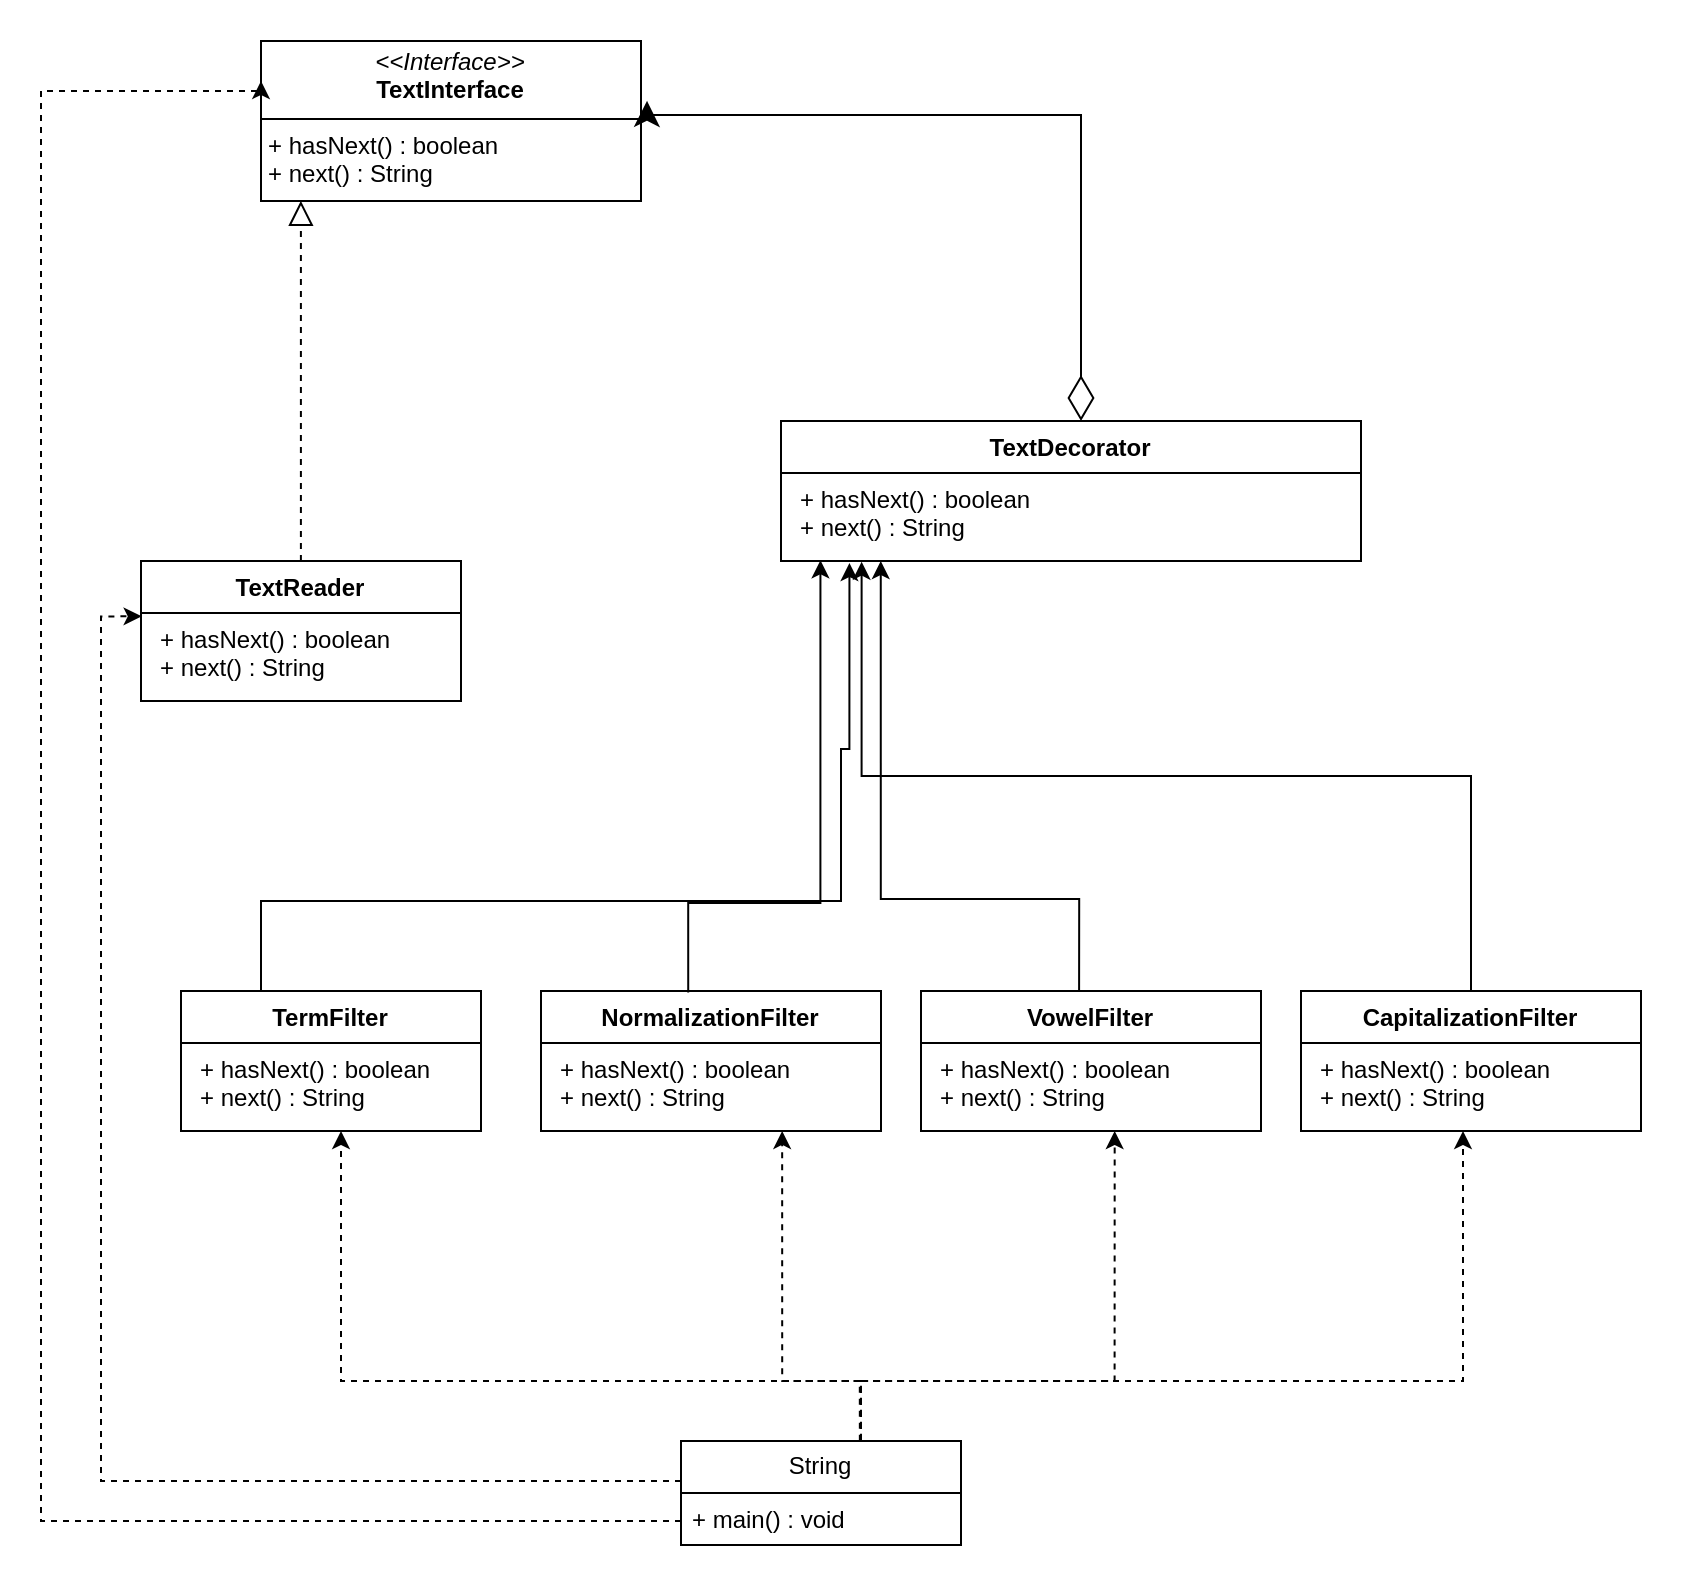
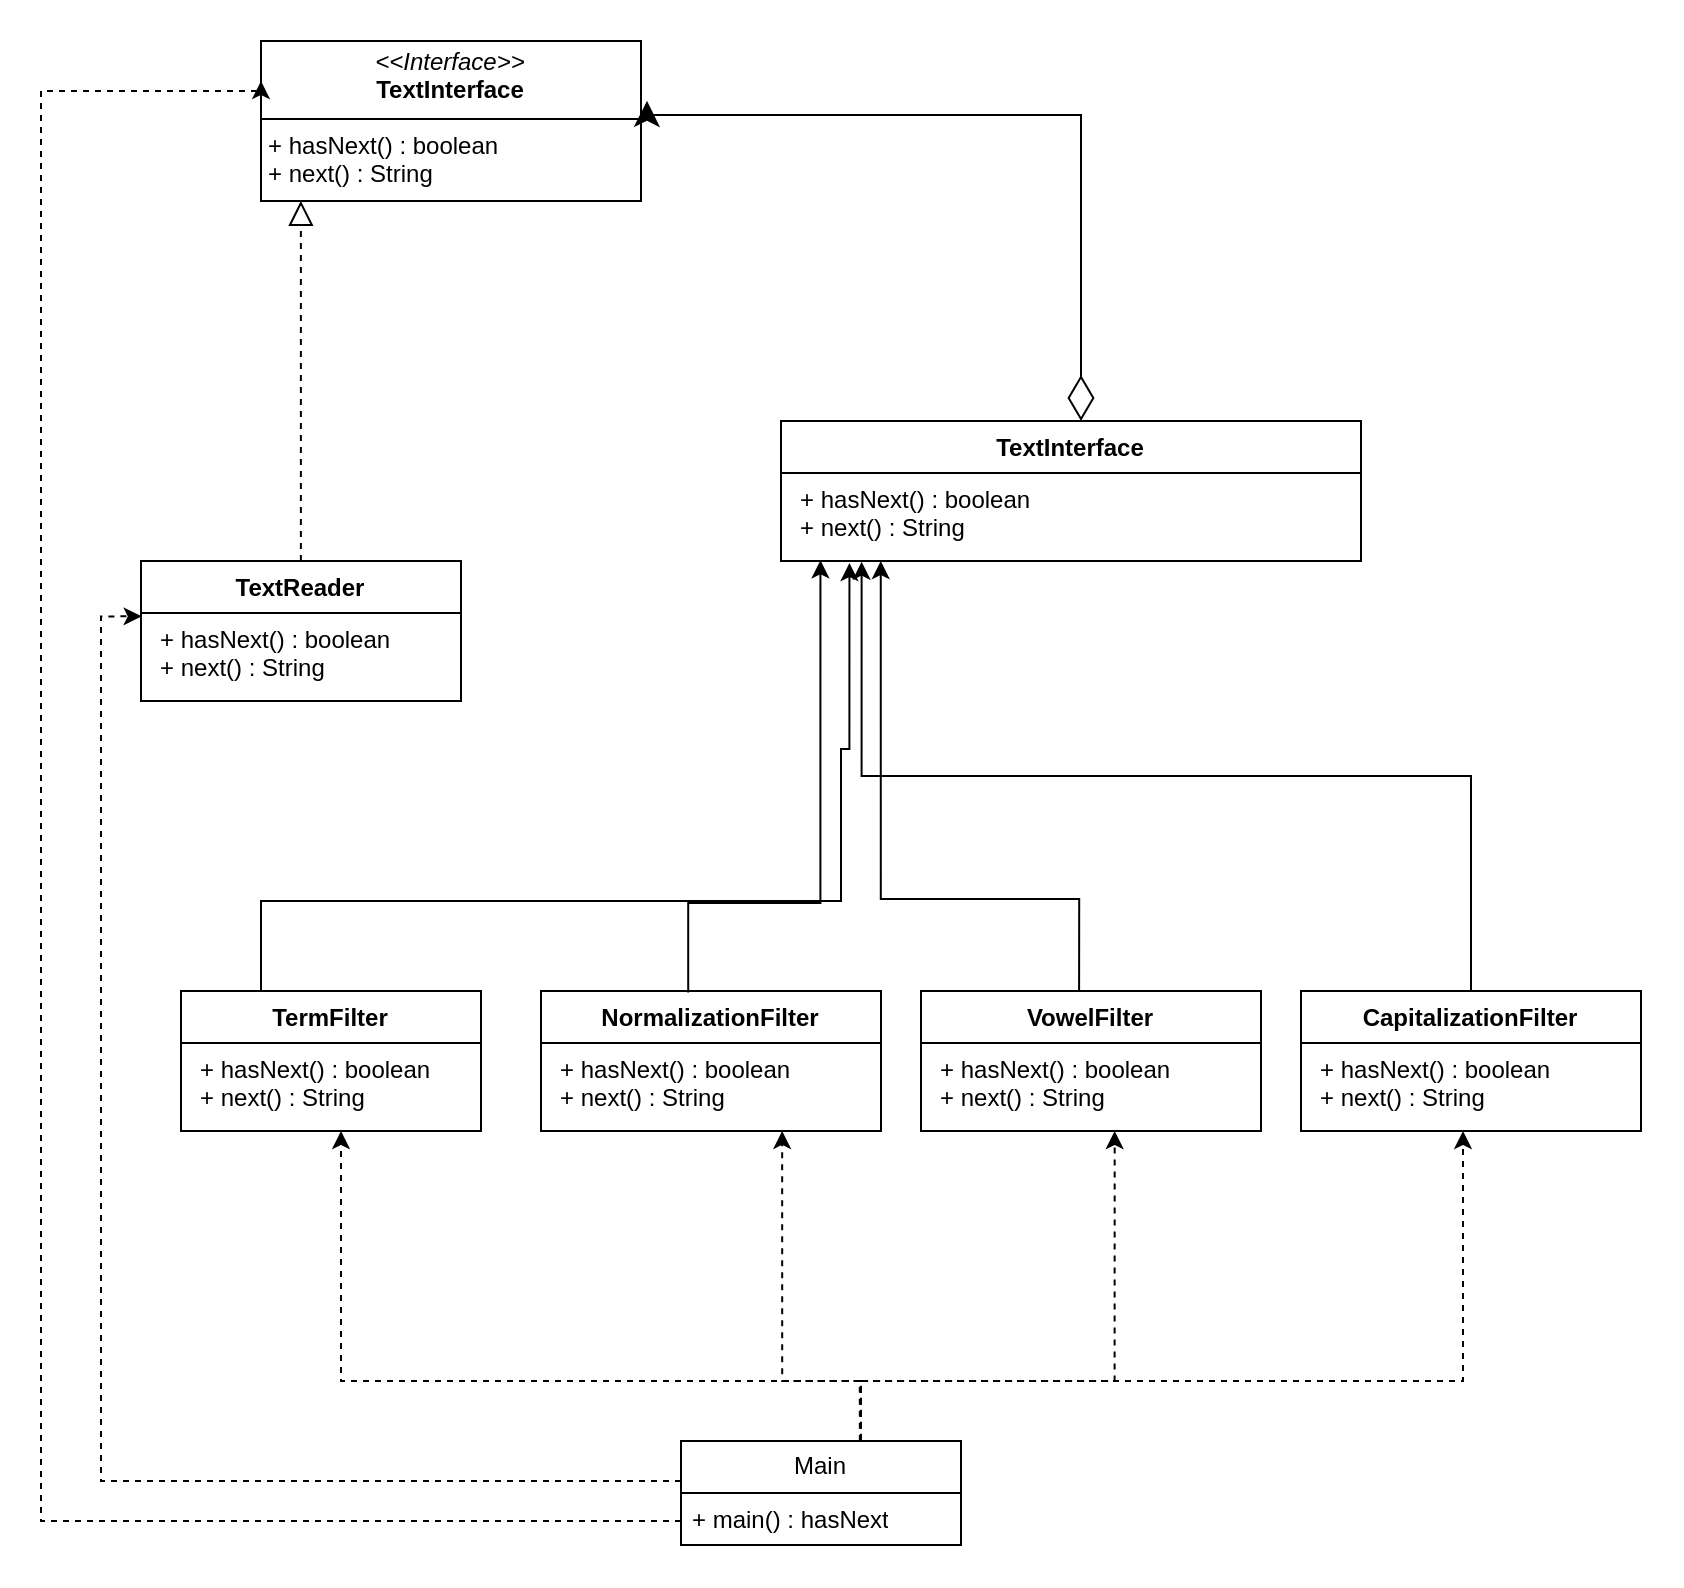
(1071, 449) -> (1071, 449)
(821, 1467) -> (821, 1467)
(775, 1521) -> (798, 1521)
